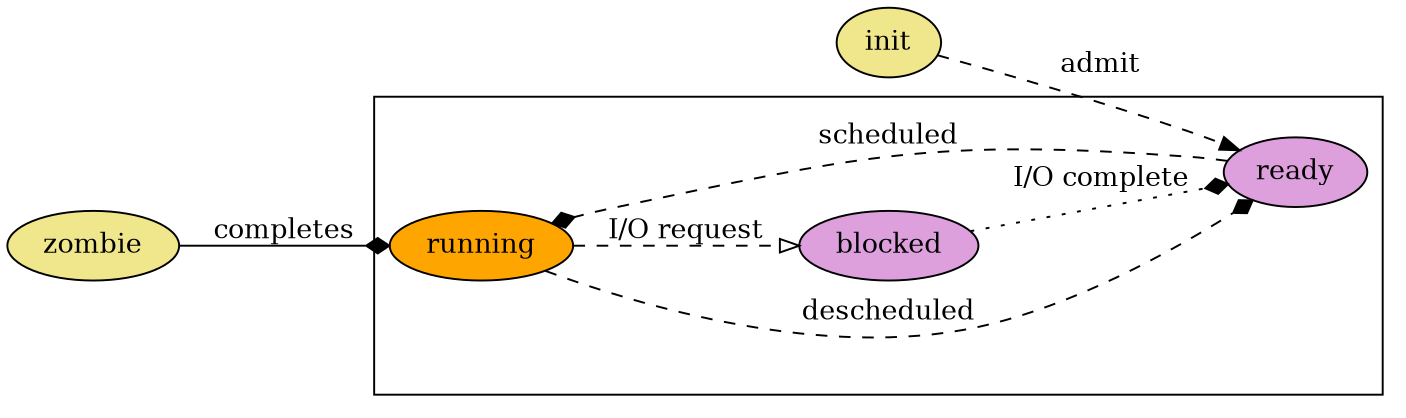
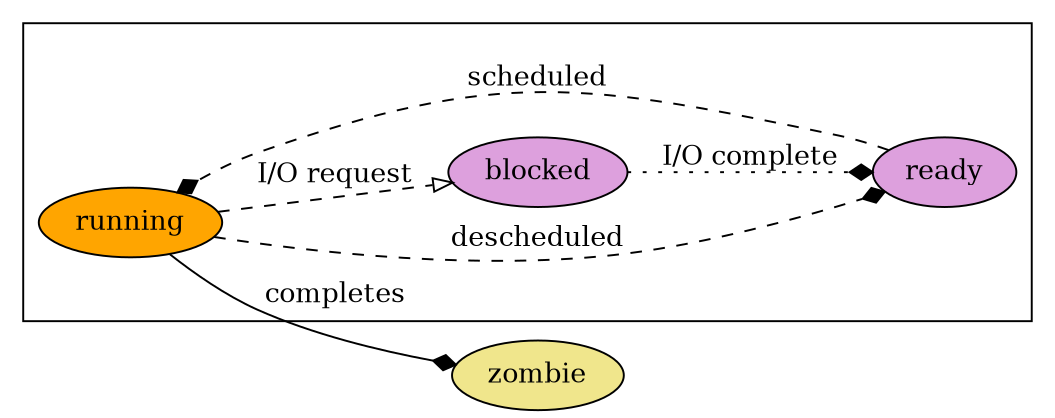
(889, 43) -> none
(272, 246) -> (321, 333)
